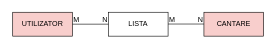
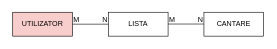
(234, 24) -> (234, 24)
